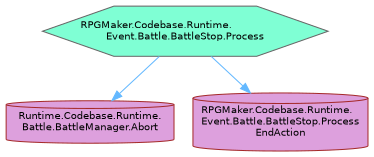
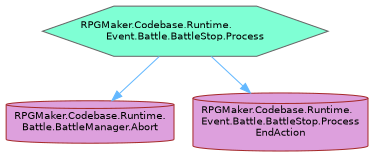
(90, 122) -> (90, 122)
